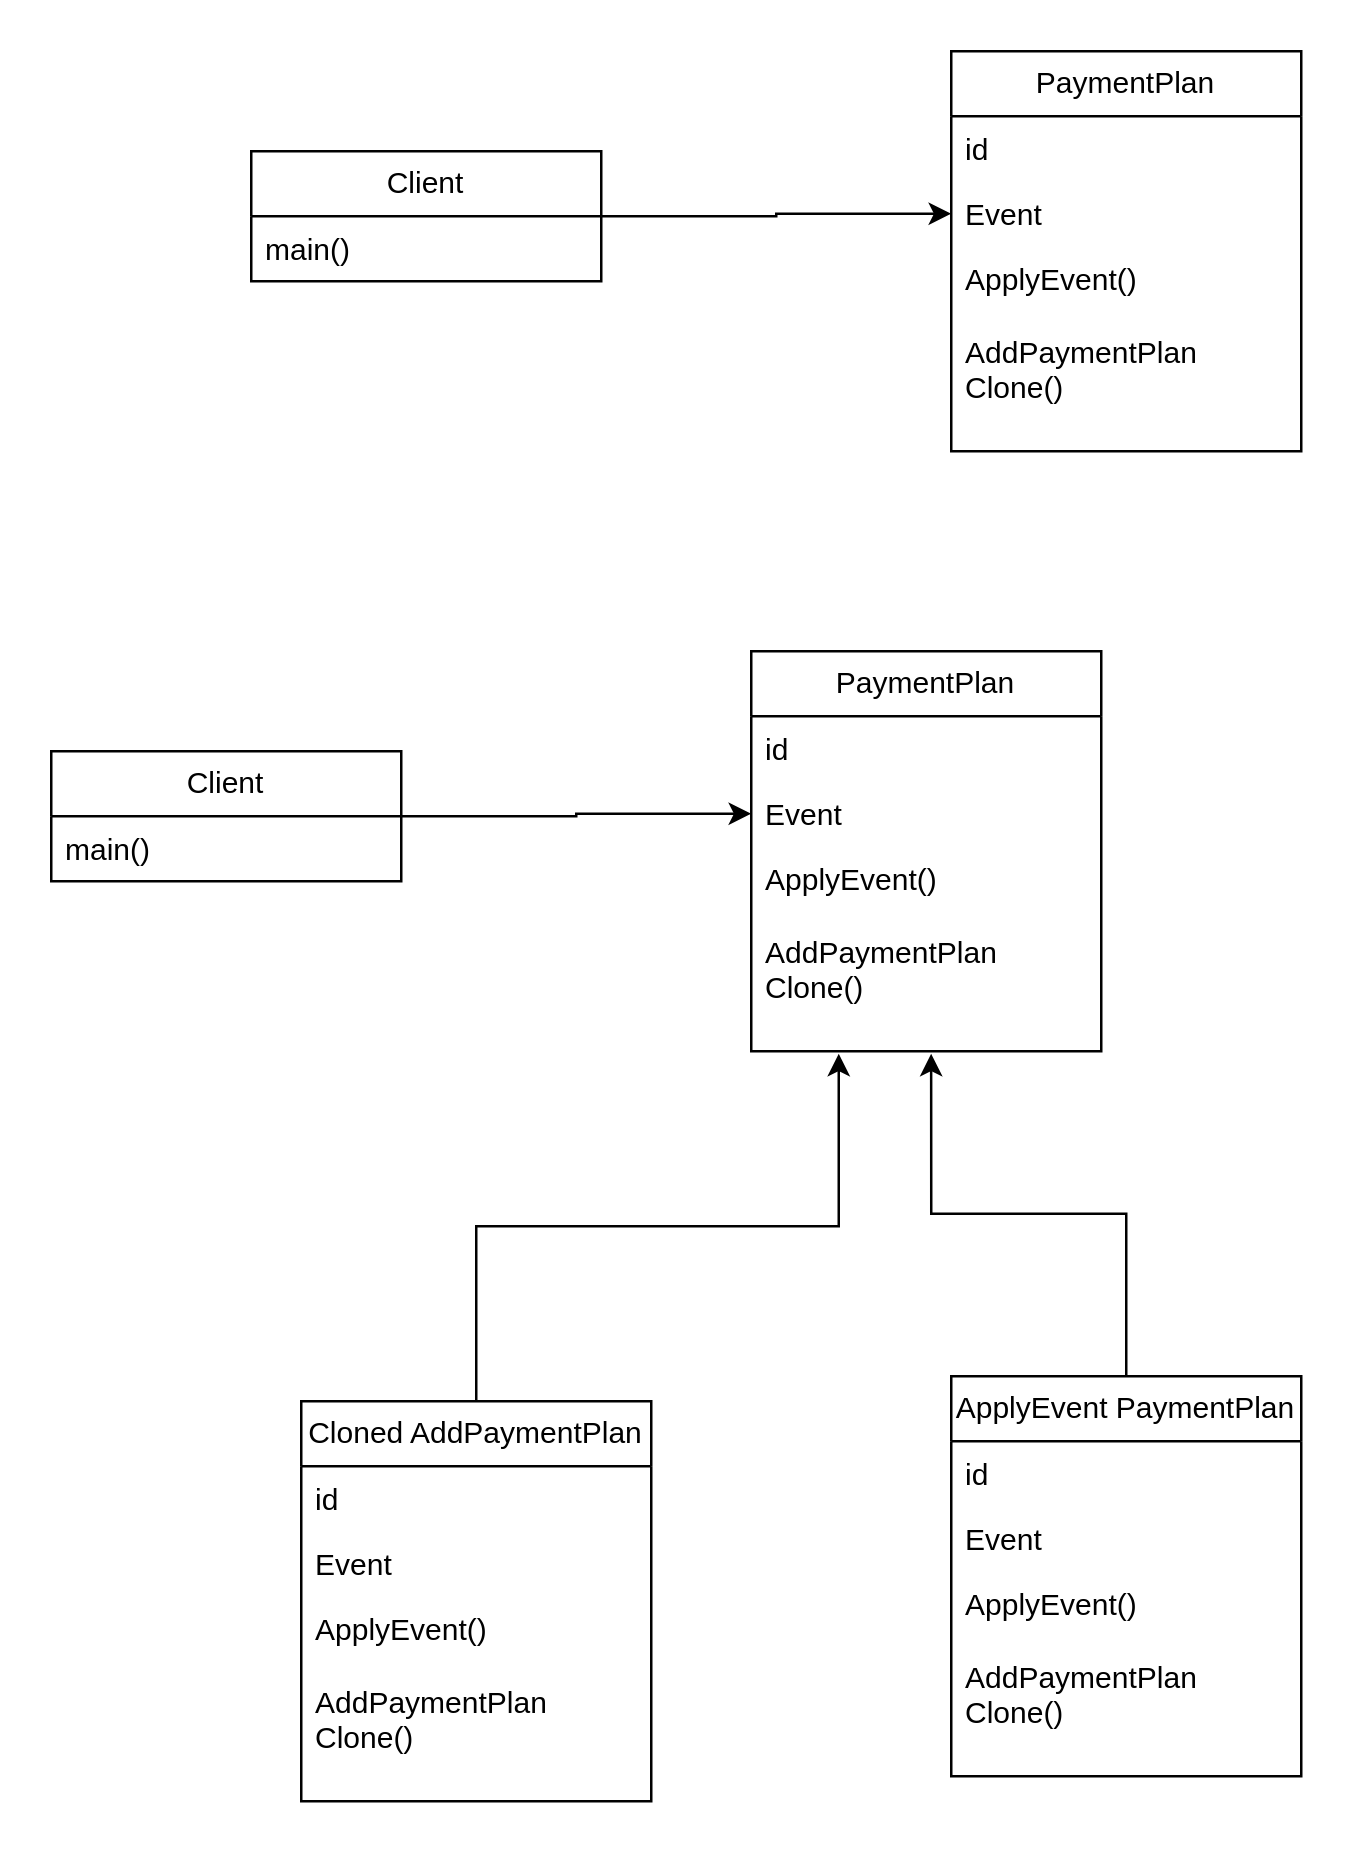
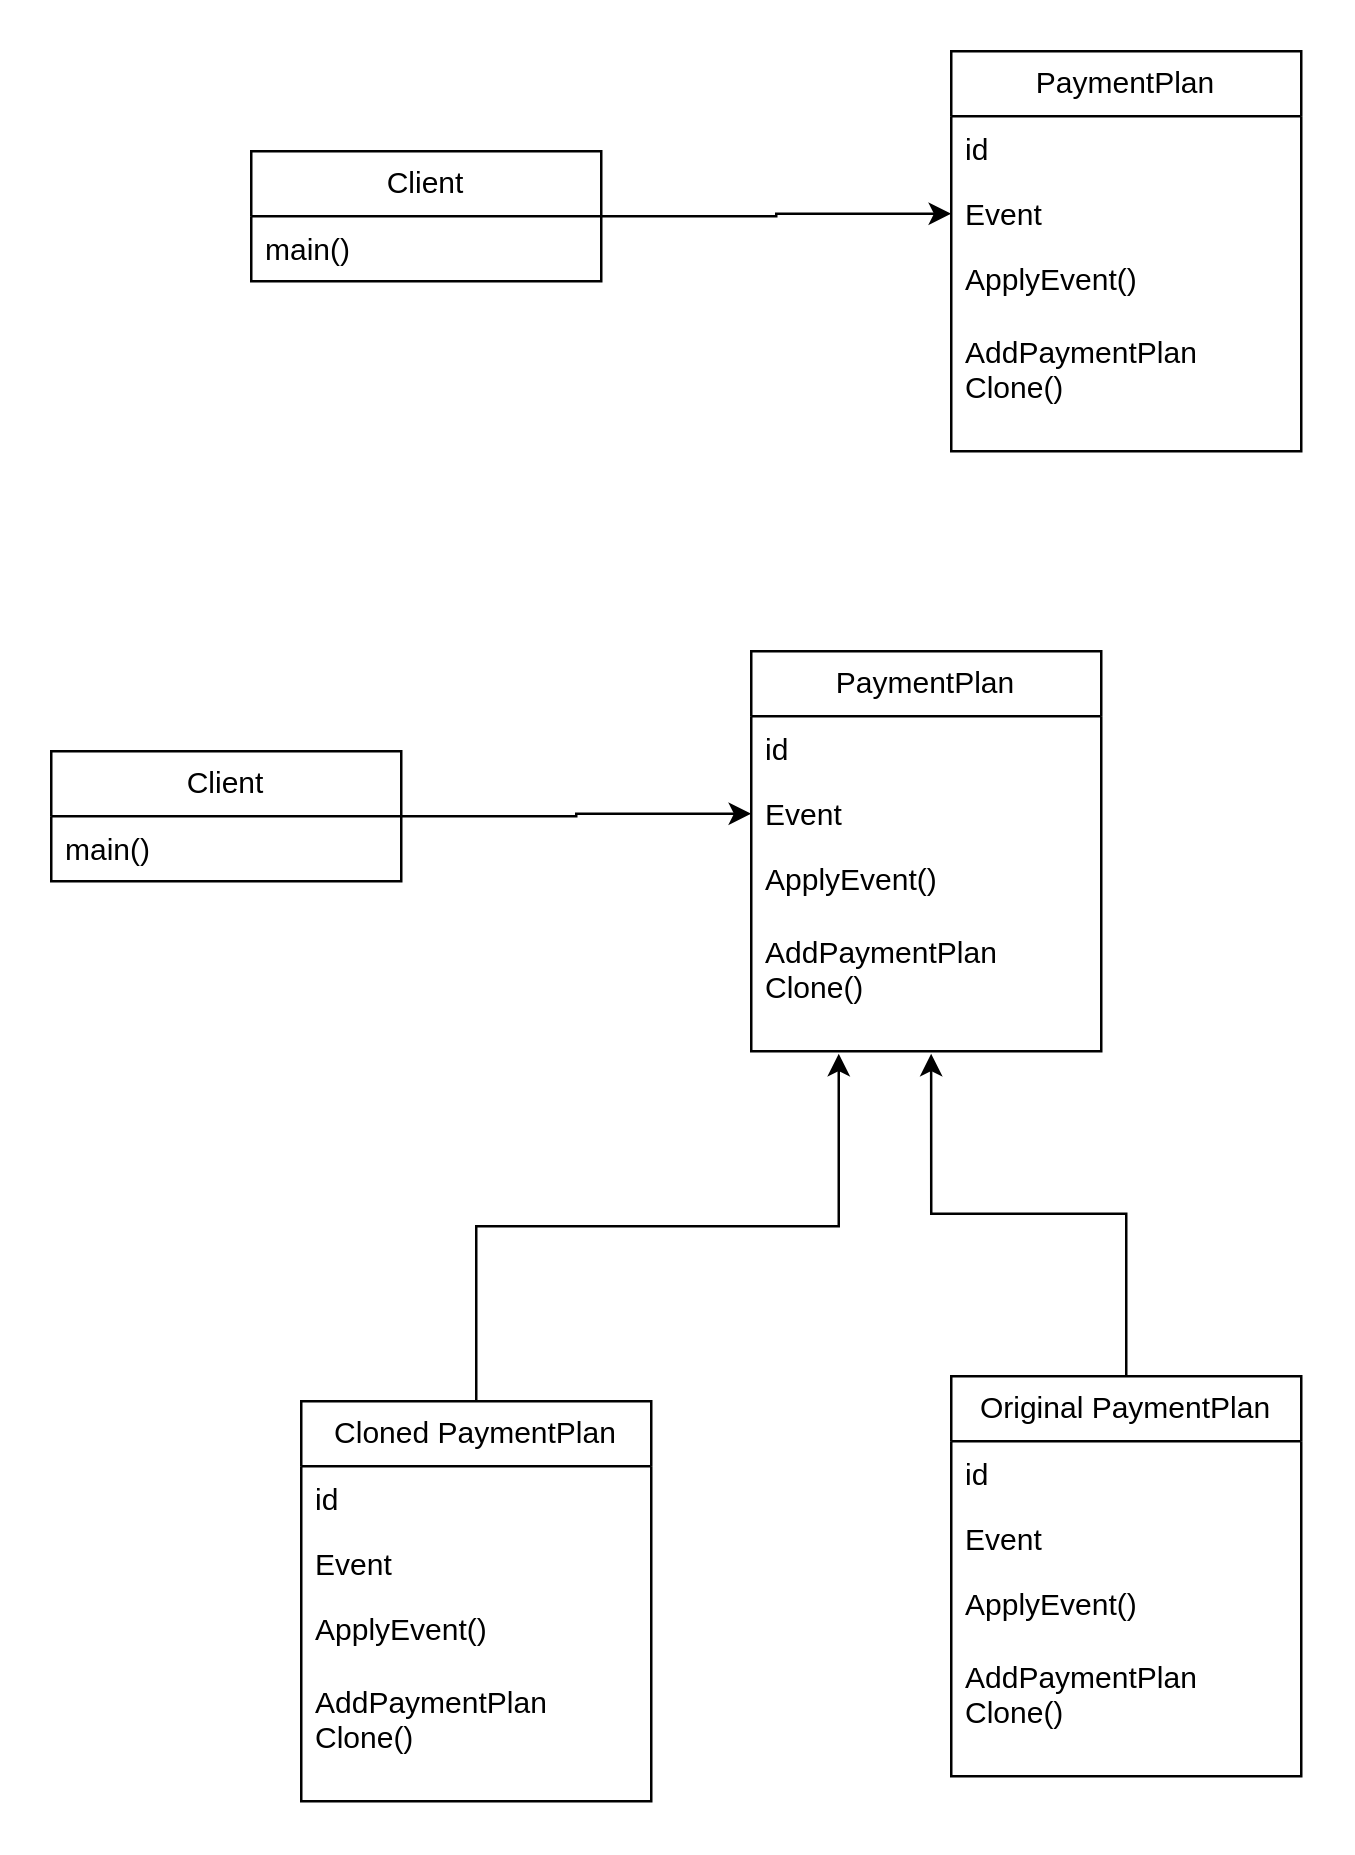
(1126, 1409) -> (1126, 1409)
(476, 1434) -> (476, 1434)
